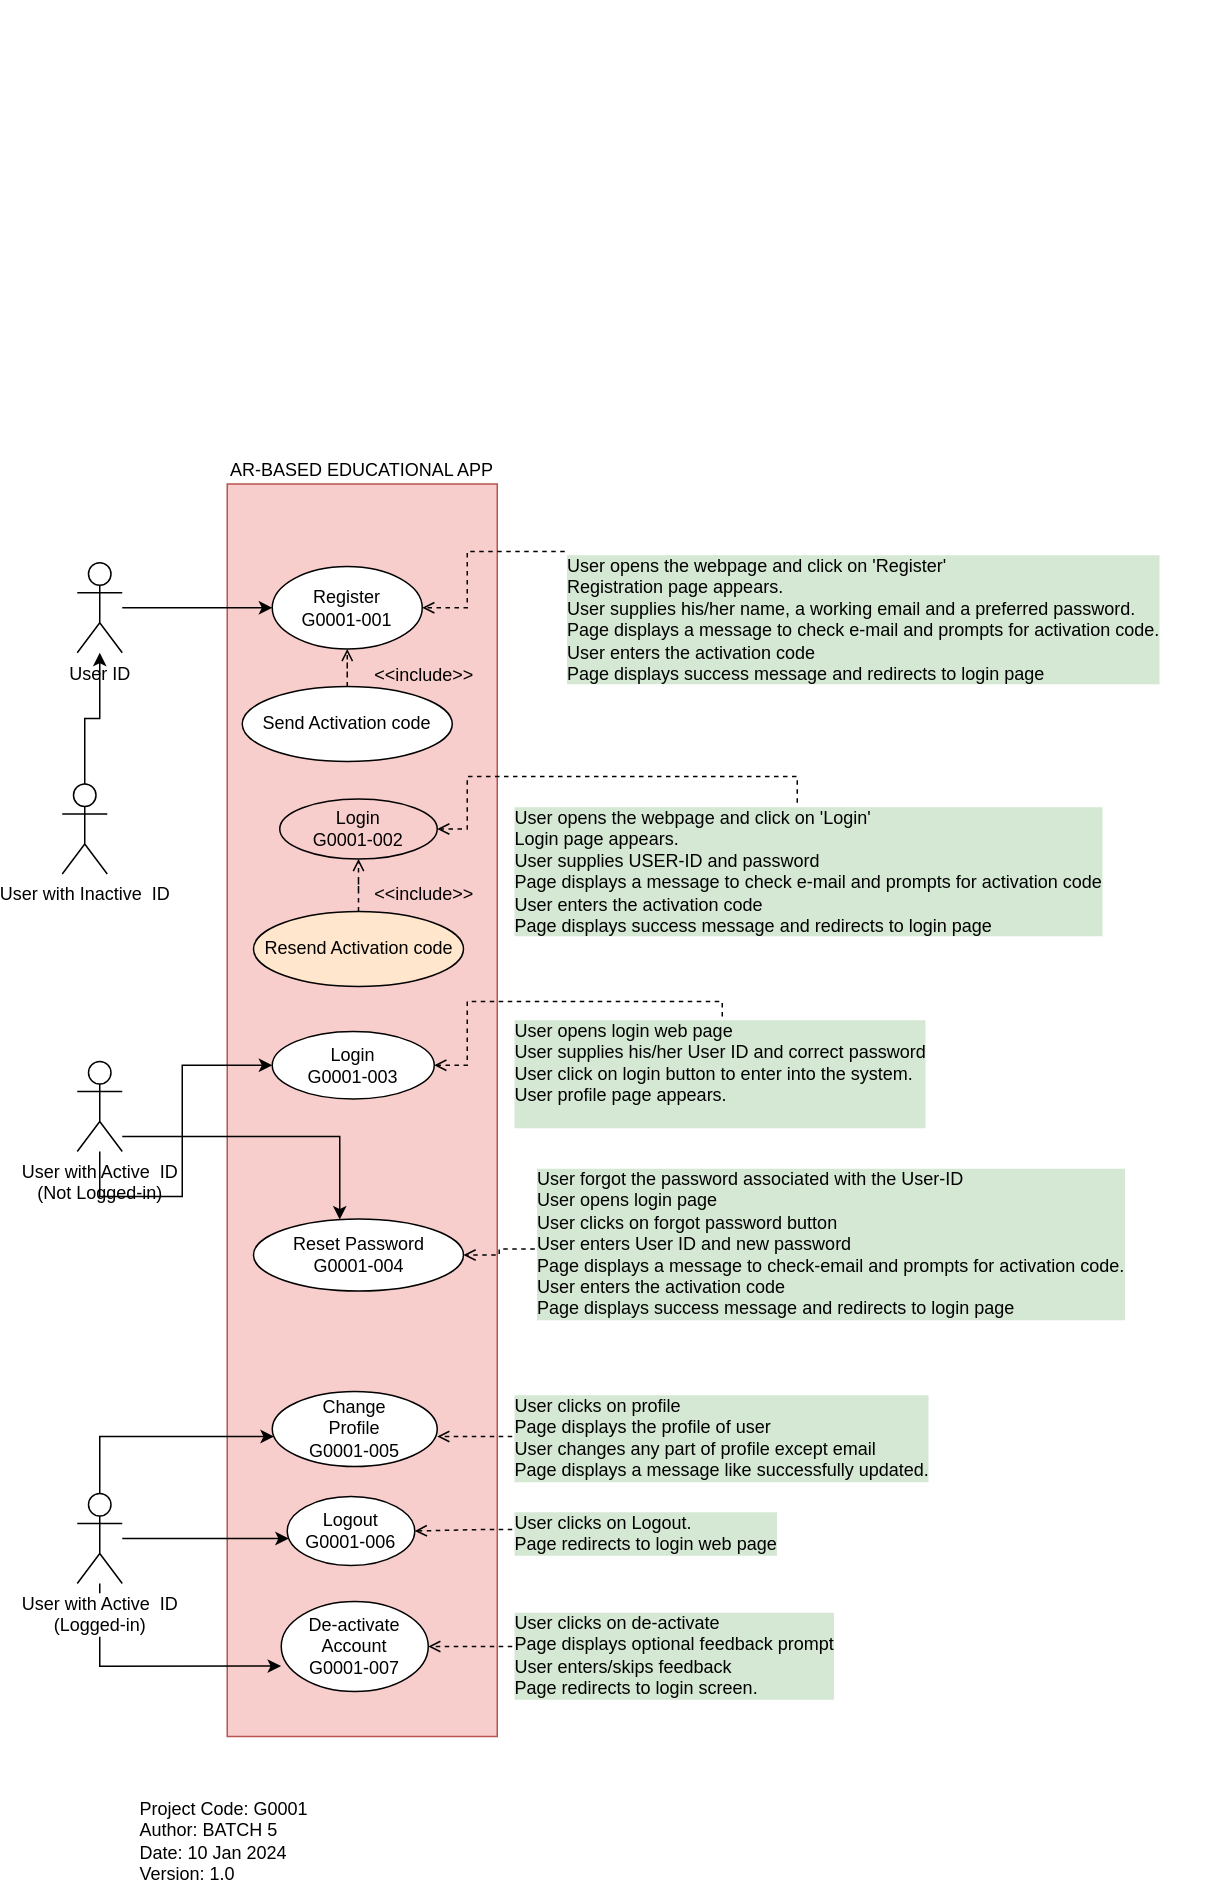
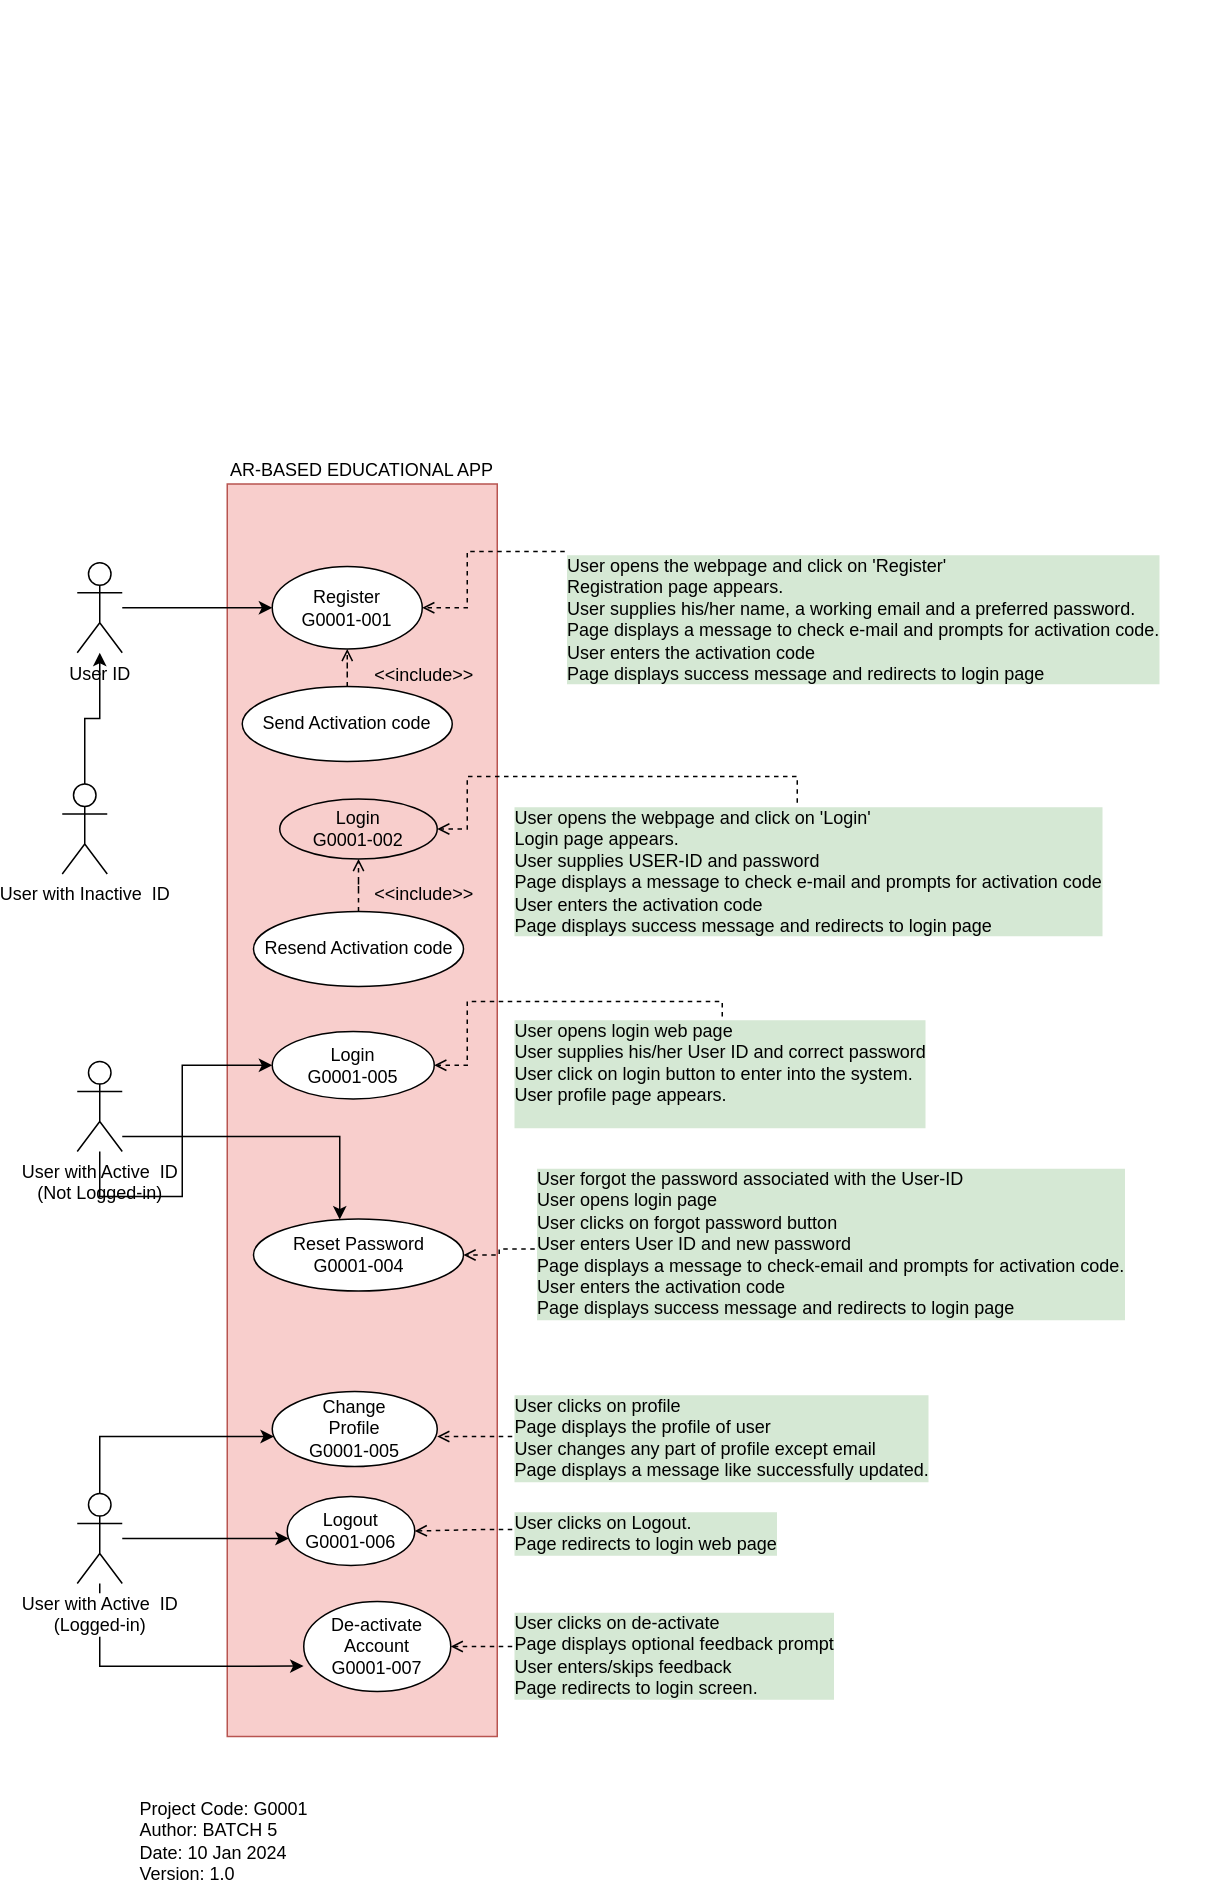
(359, 949) -> (359, 949)
(353, 1066) -> (353, 1066)
(355, 1646) -> (377, 1646)
